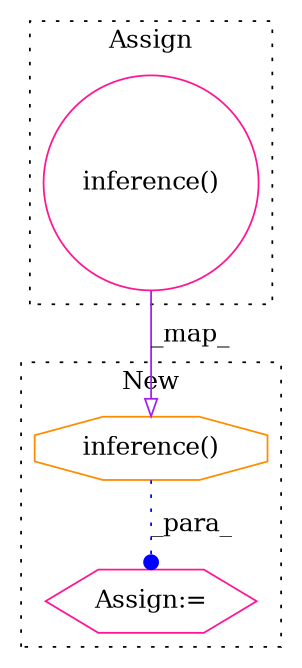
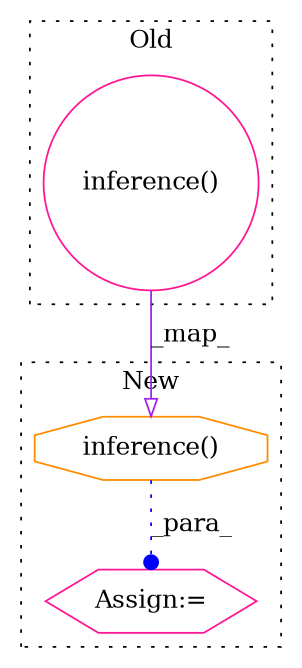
(151, 41) -> (151, 41)
